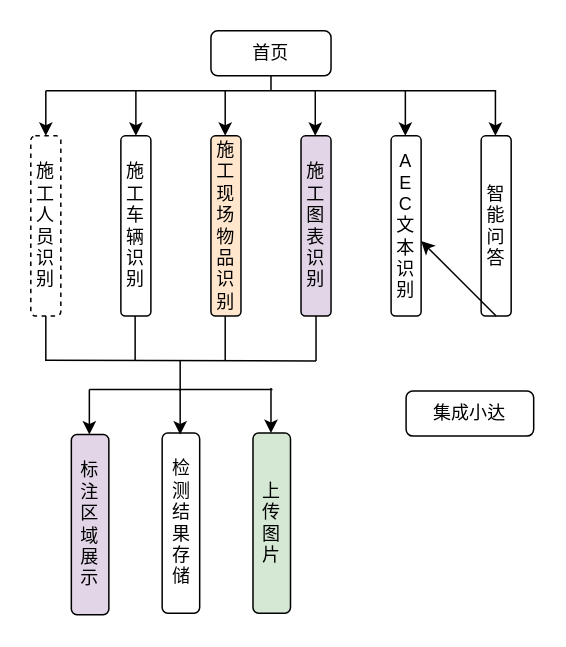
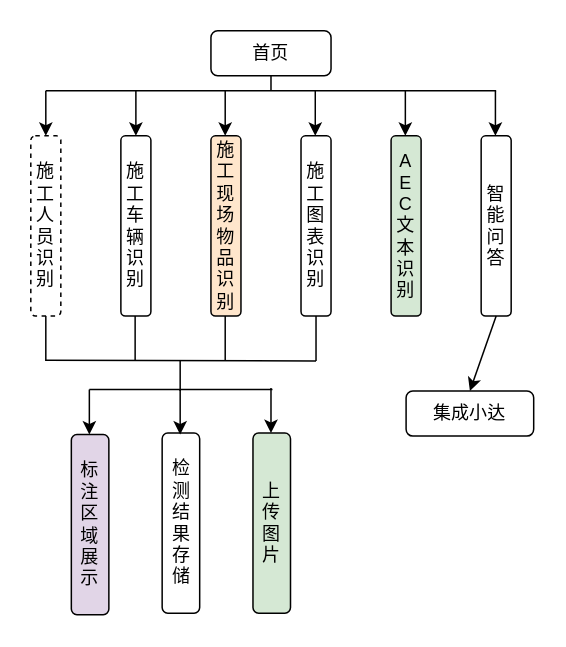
(316, 226) -> (316, 226)
(406, 226) -> (406, 226)
(462, 282) -> (484, 348)
